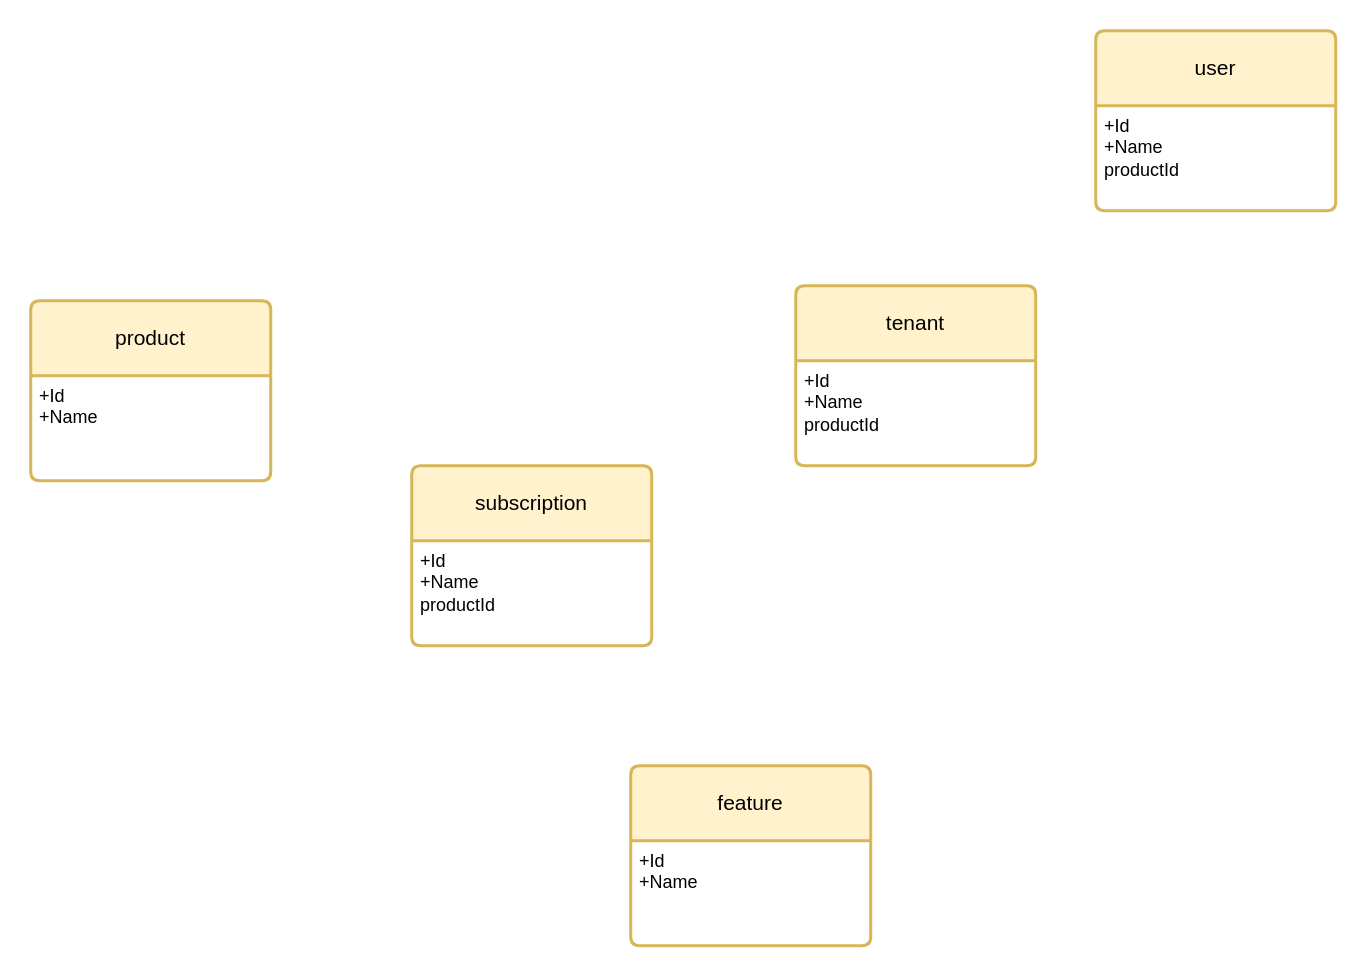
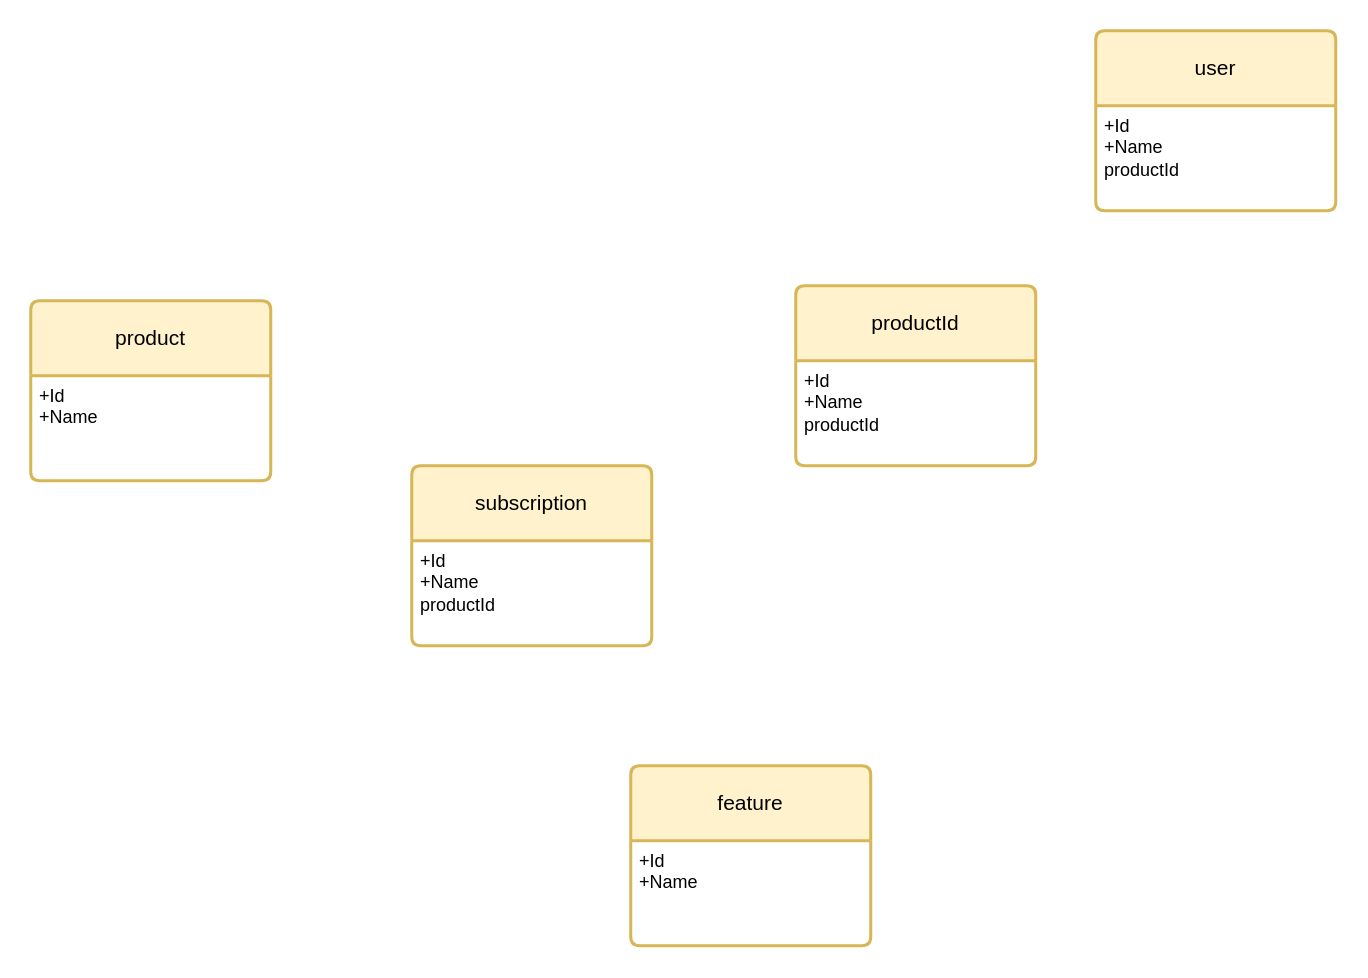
(916, 323) -> (916, 323)
